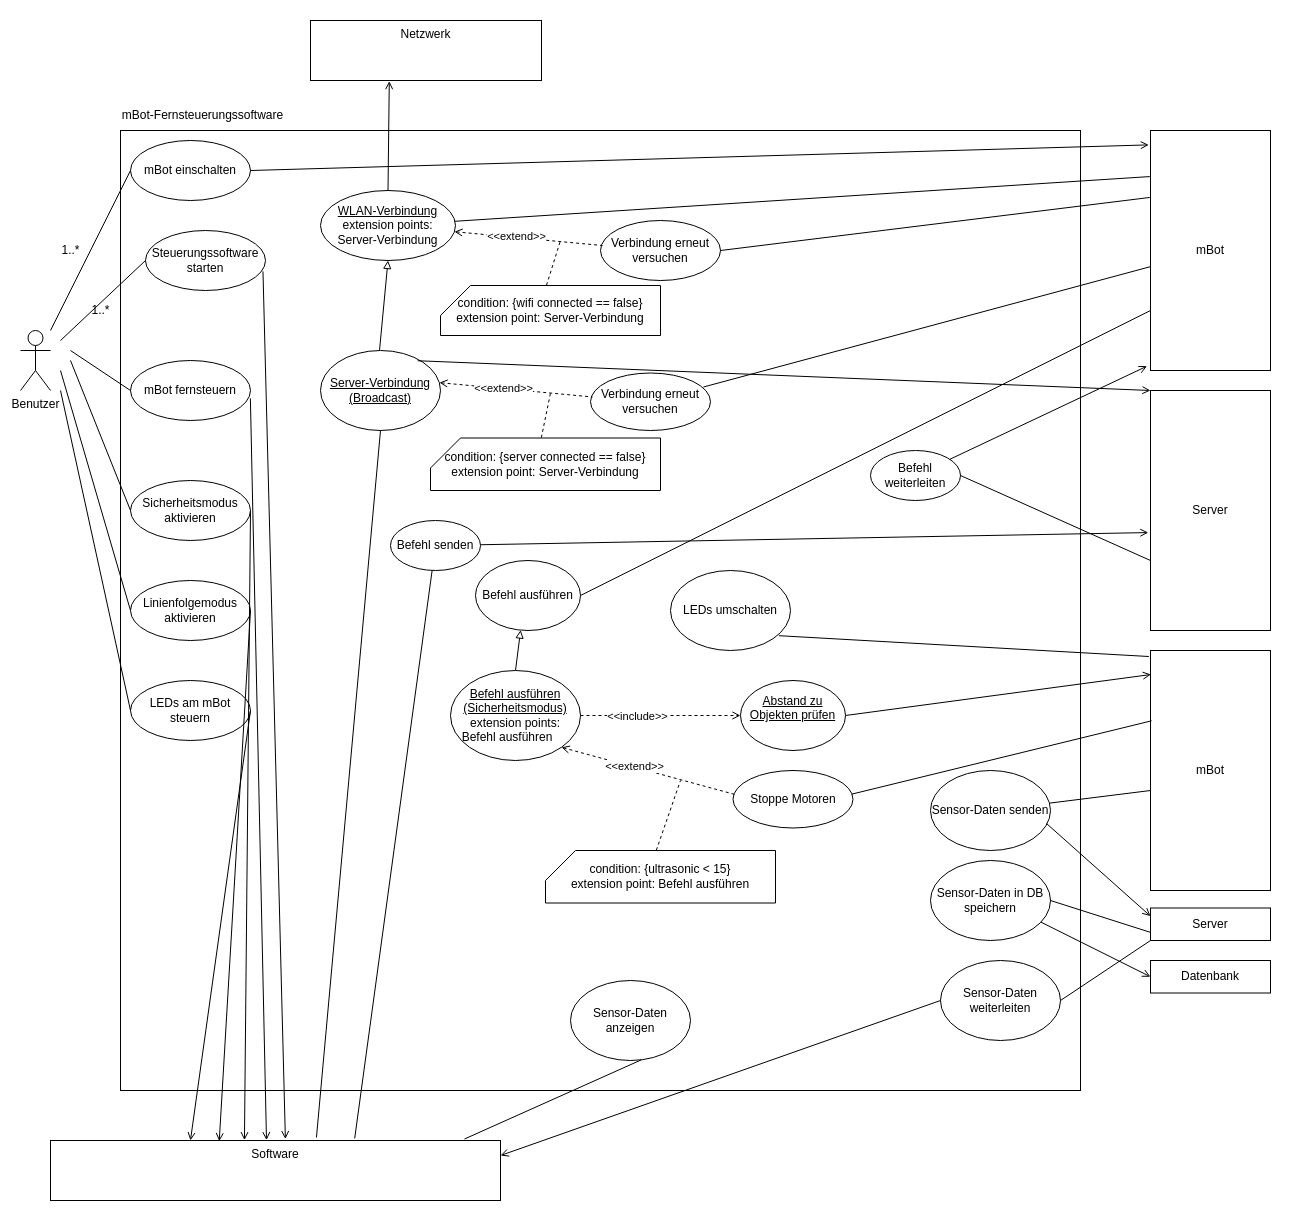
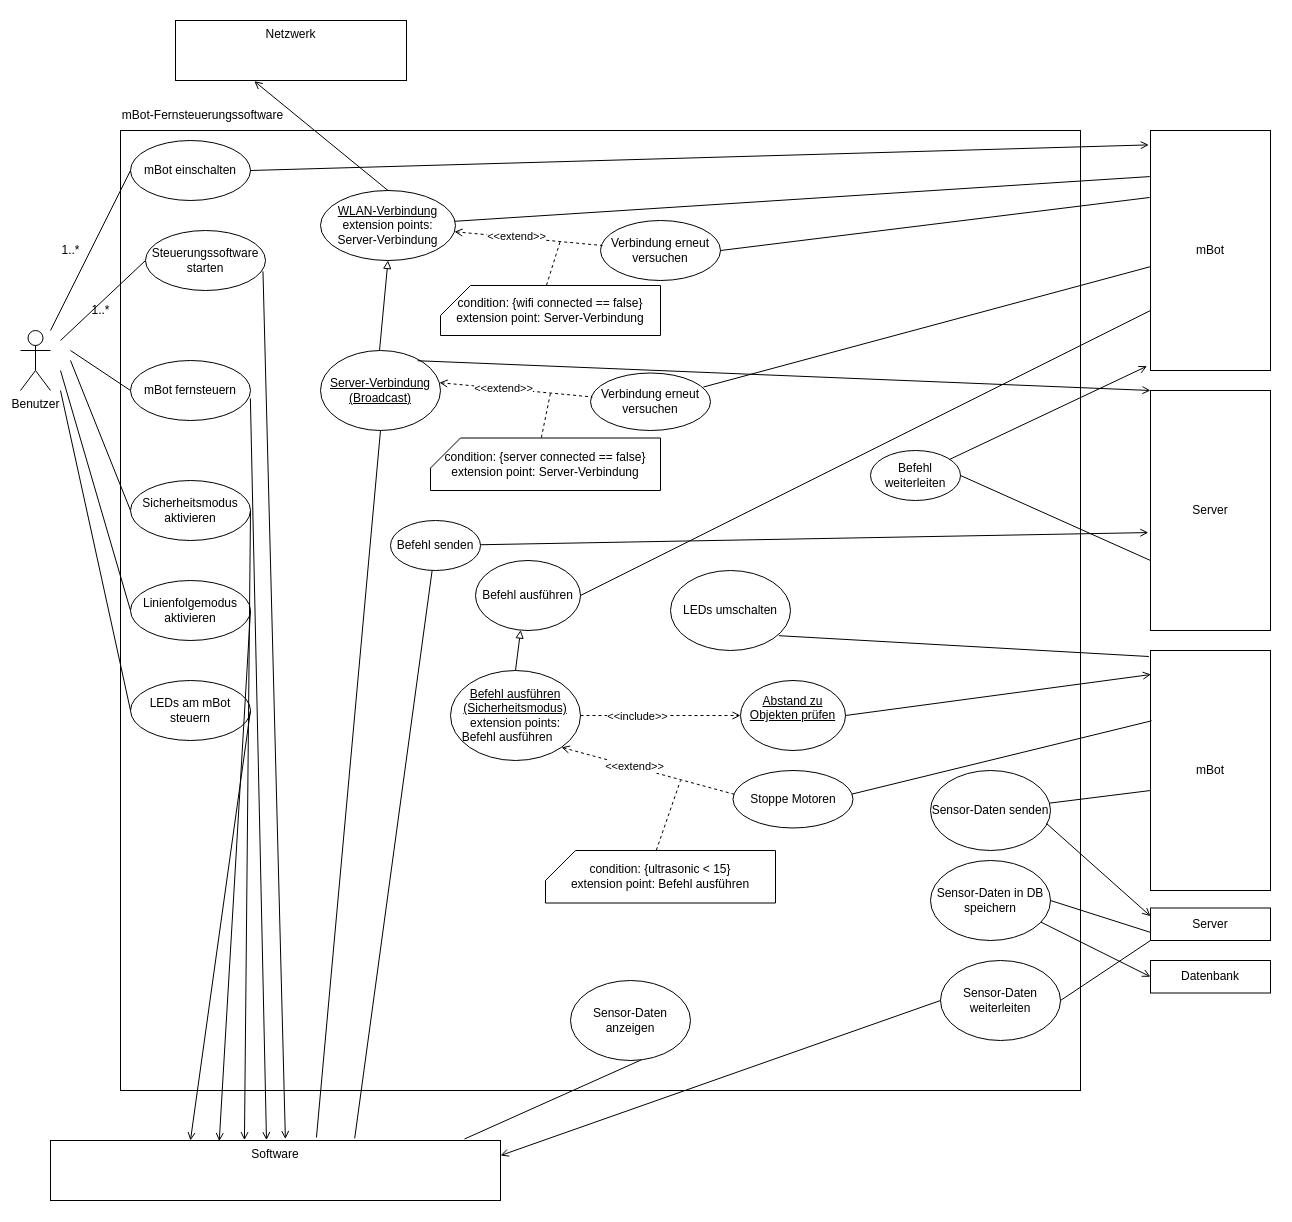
(426, 51) -> (291, 51)
